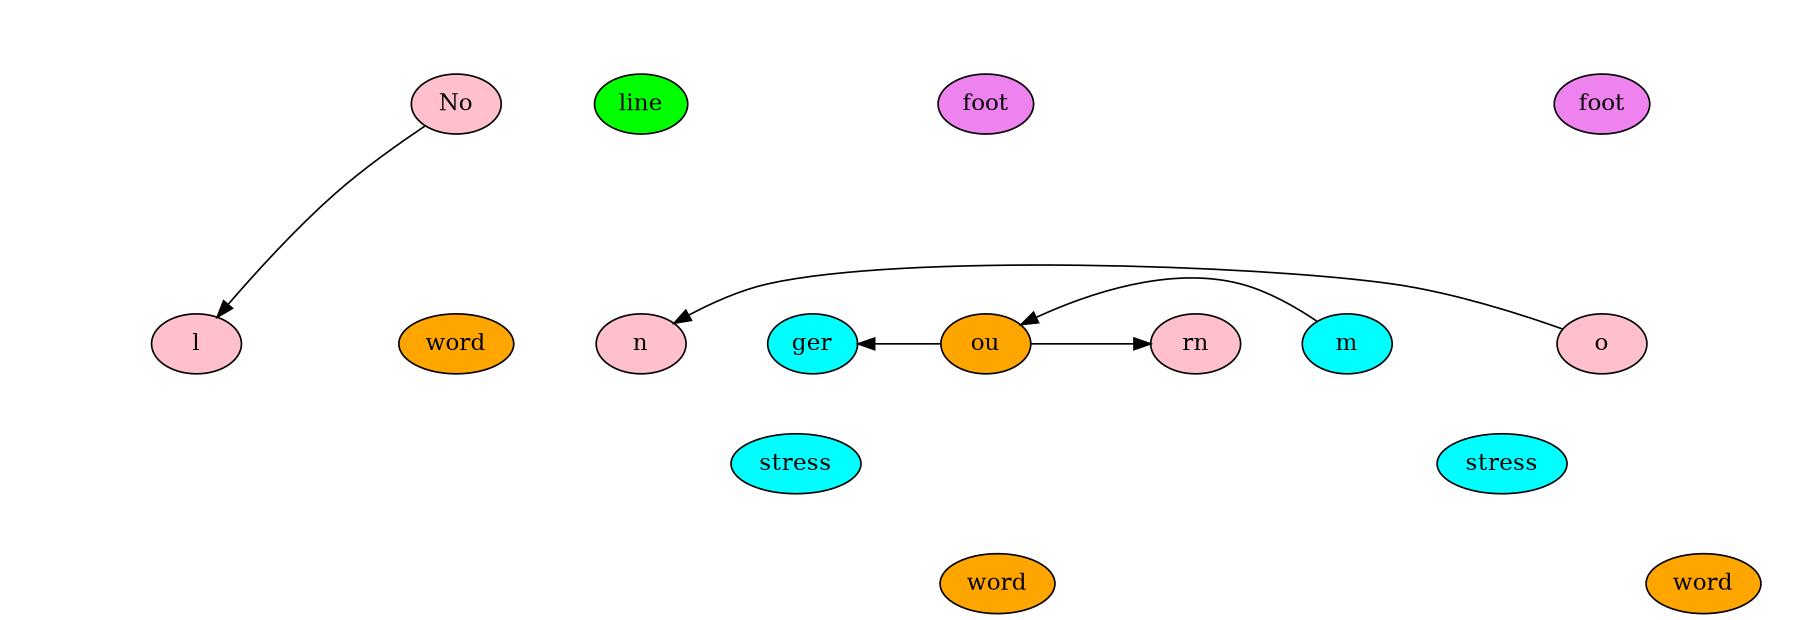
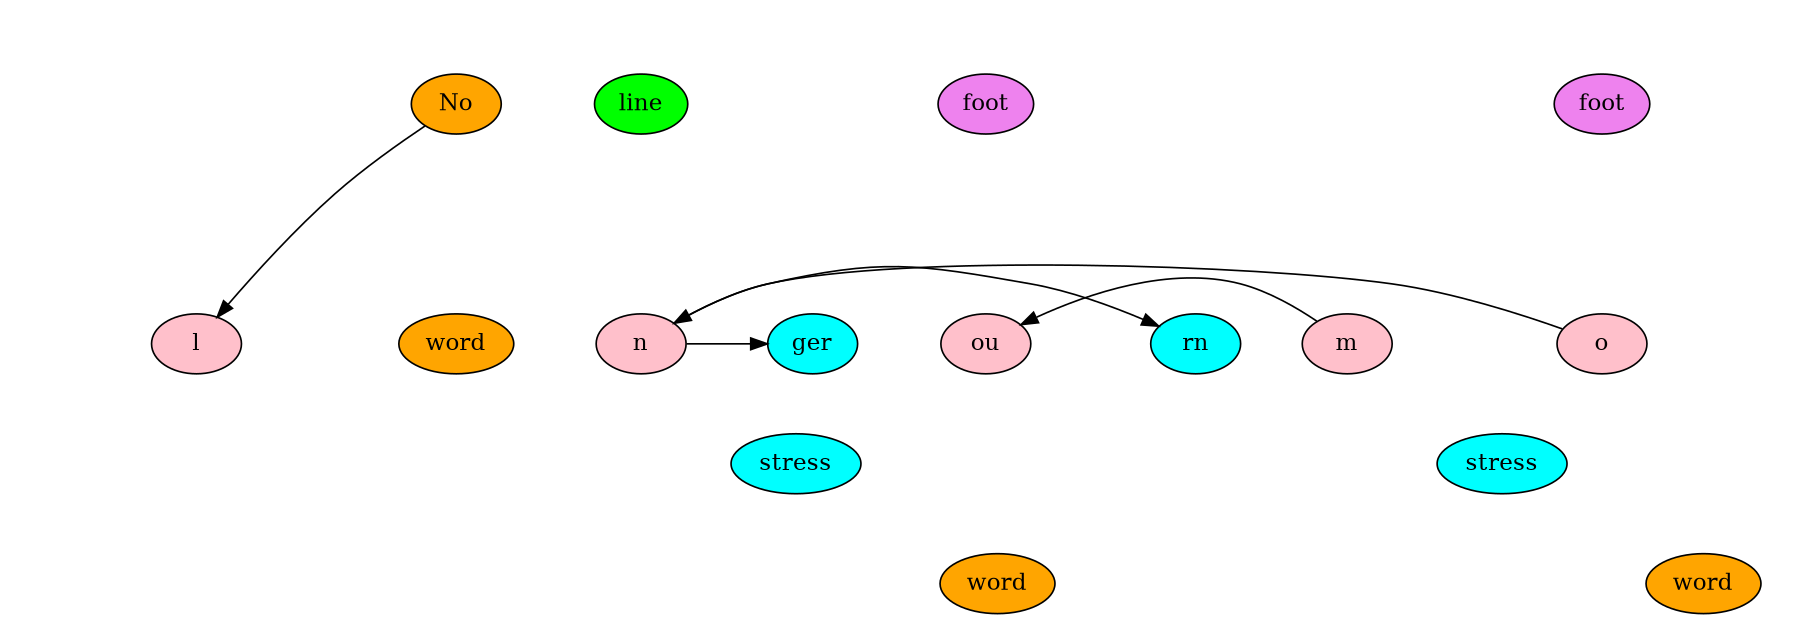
(456, 104) -> (456, 104)
(908, 344) -> (719, 344)
(986, 344) -> (986, 344)
(1082, 344) -> (1003, 279)
(1196, 344) -> (1196, 344)
(1347, 344) -> (1347, 344)
